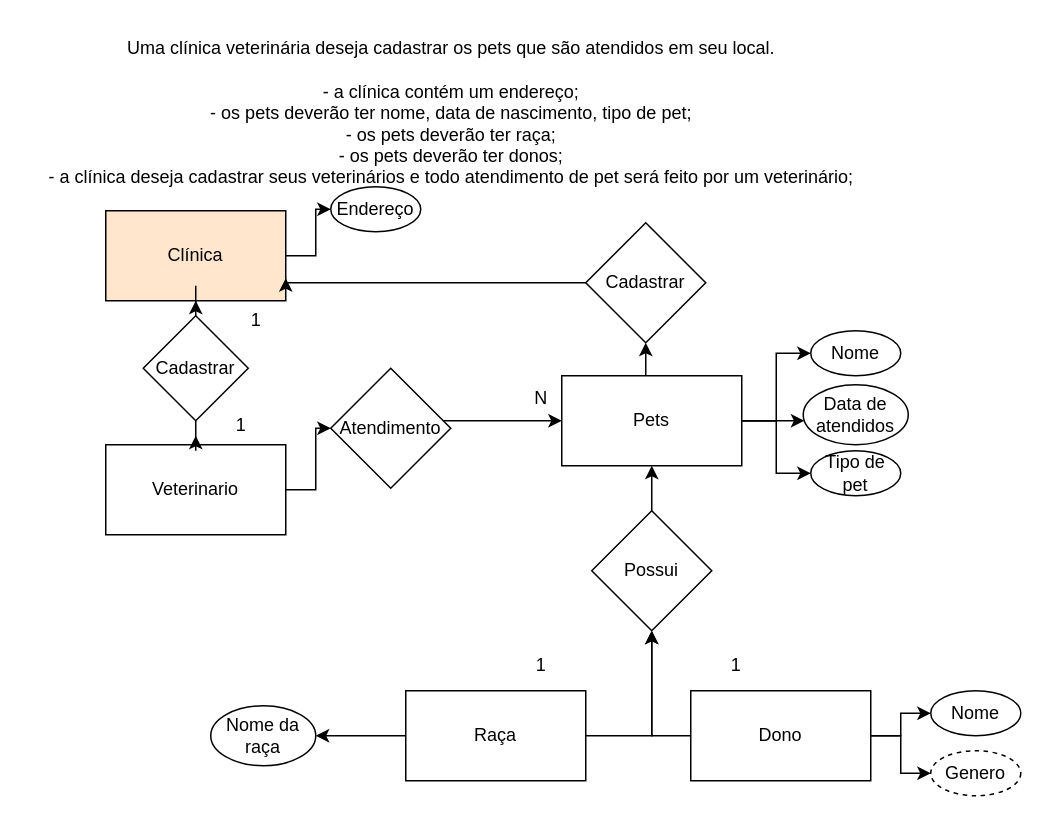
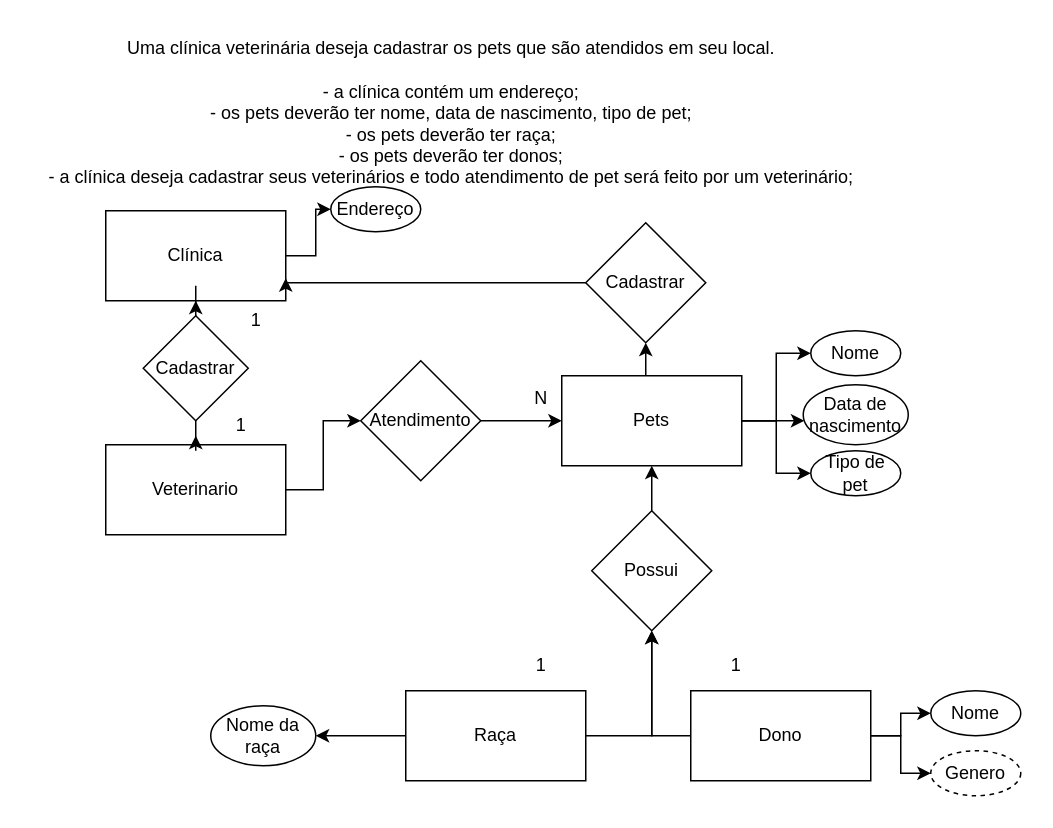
(196, 256) -> (196, 256)
(856, 415) -> (856, 415)
(391, 428) -> (421, 421)
